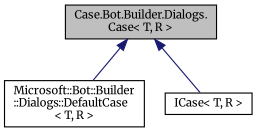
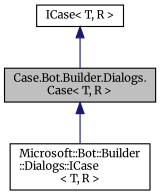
(181, 70) -> (80, 53)
(74, 104) -> (80, 167)
